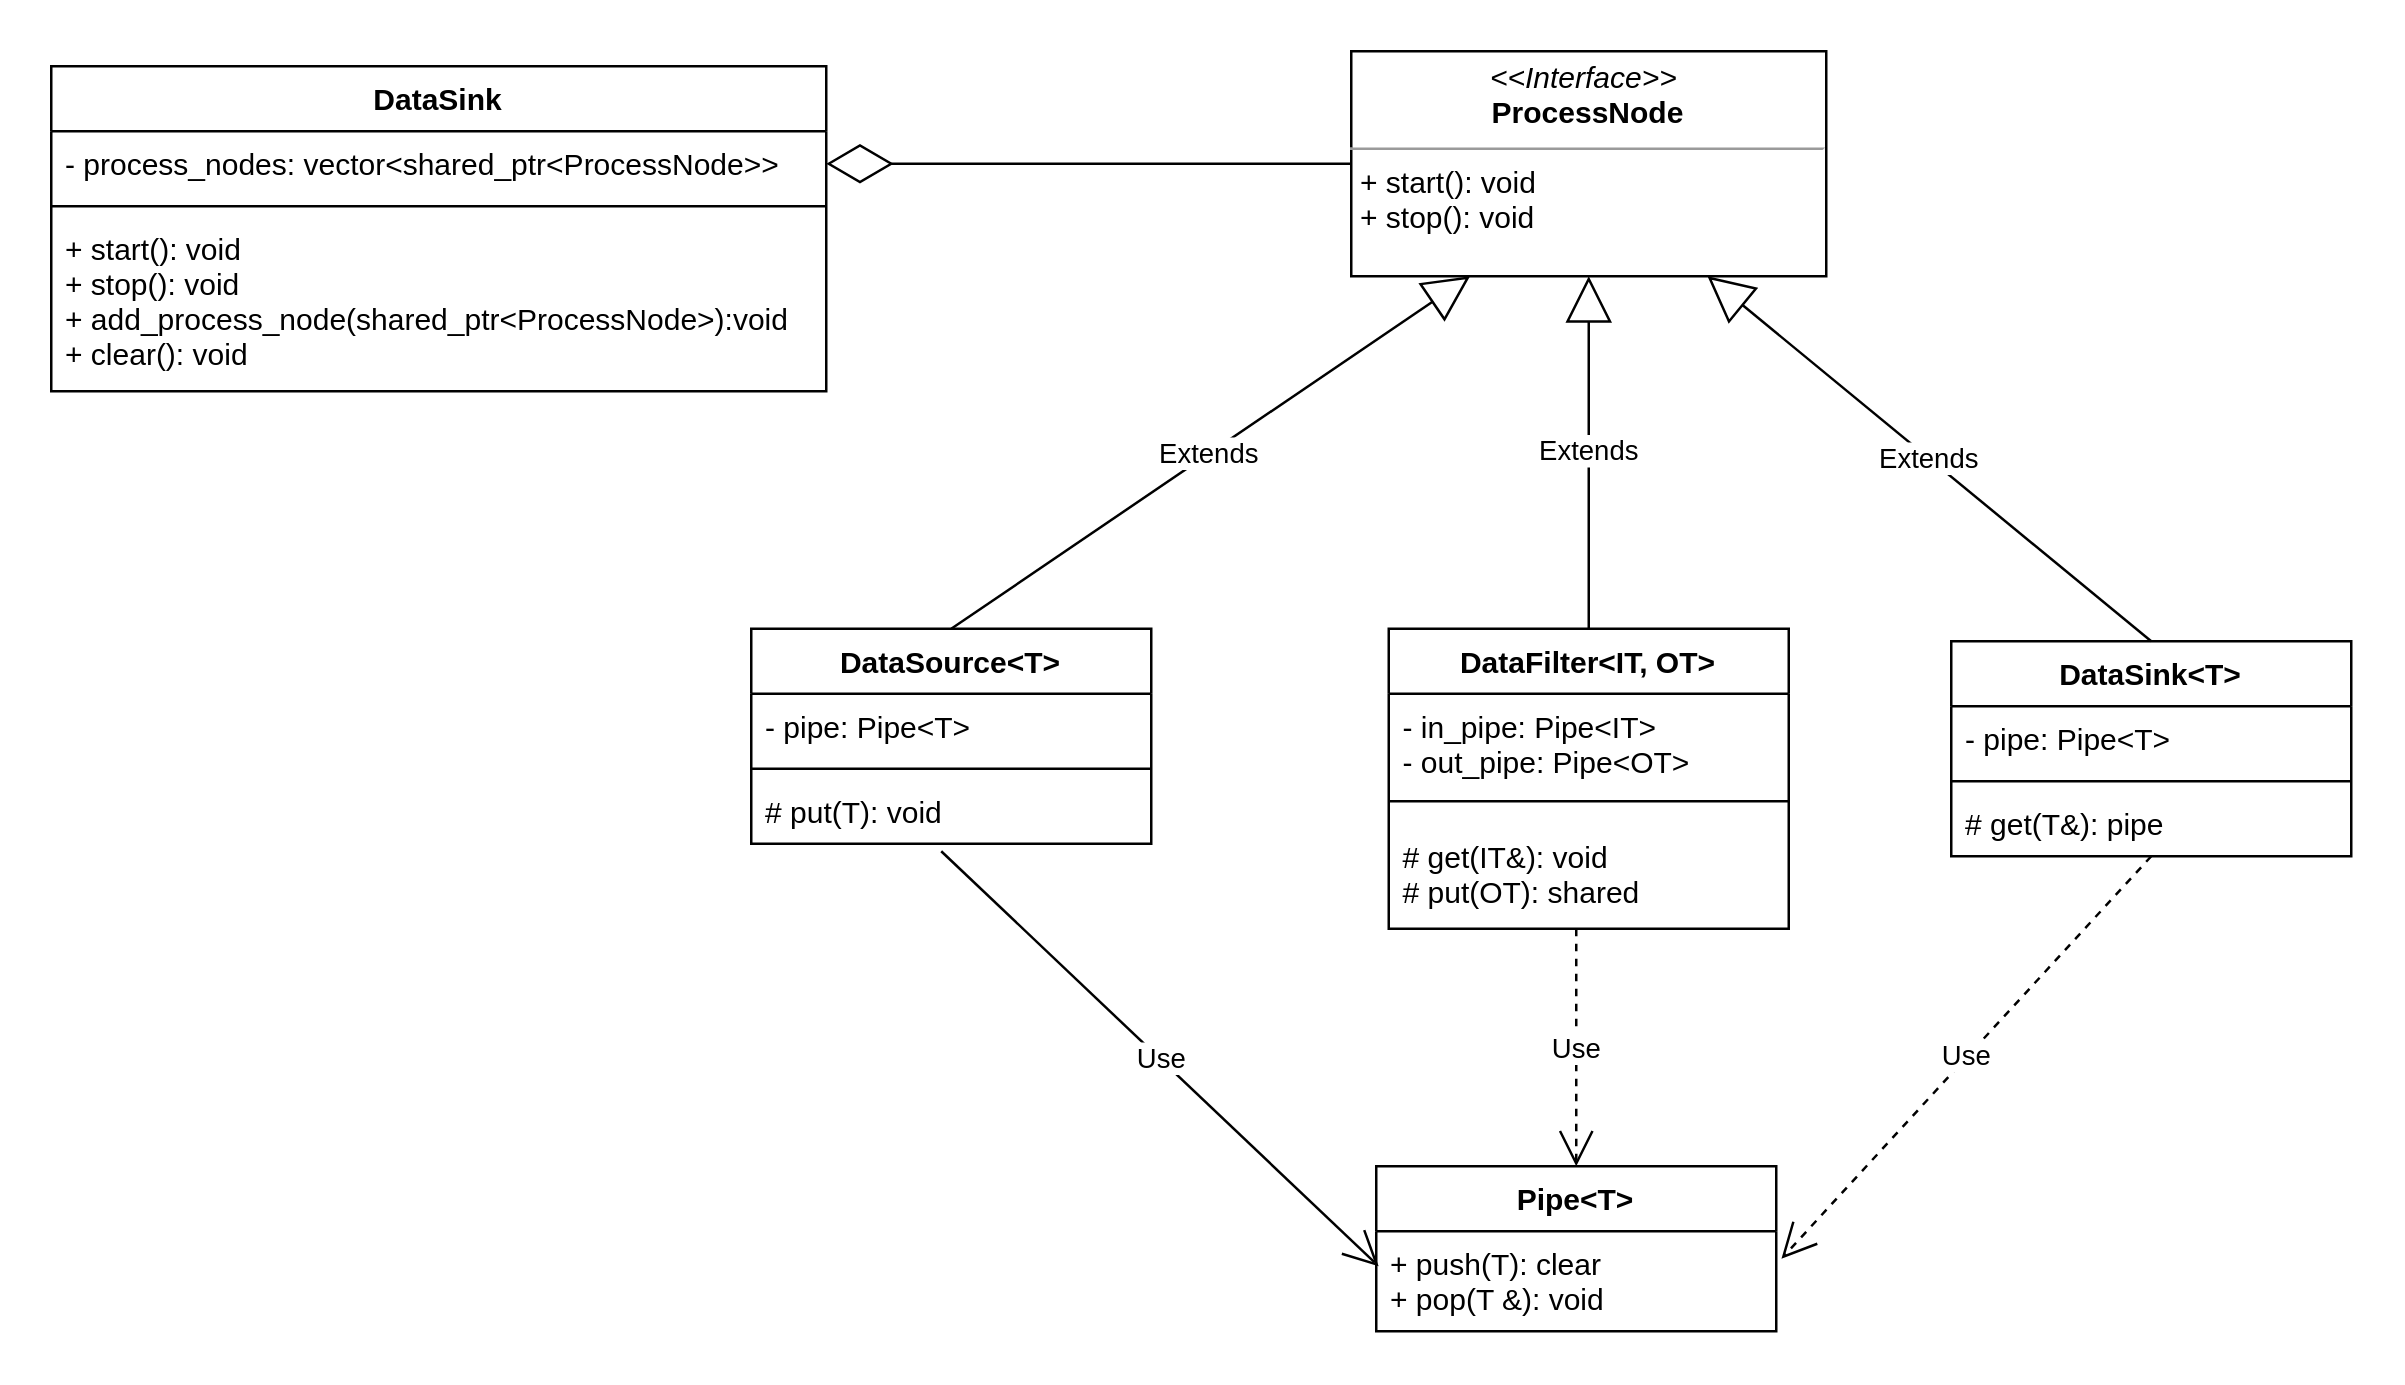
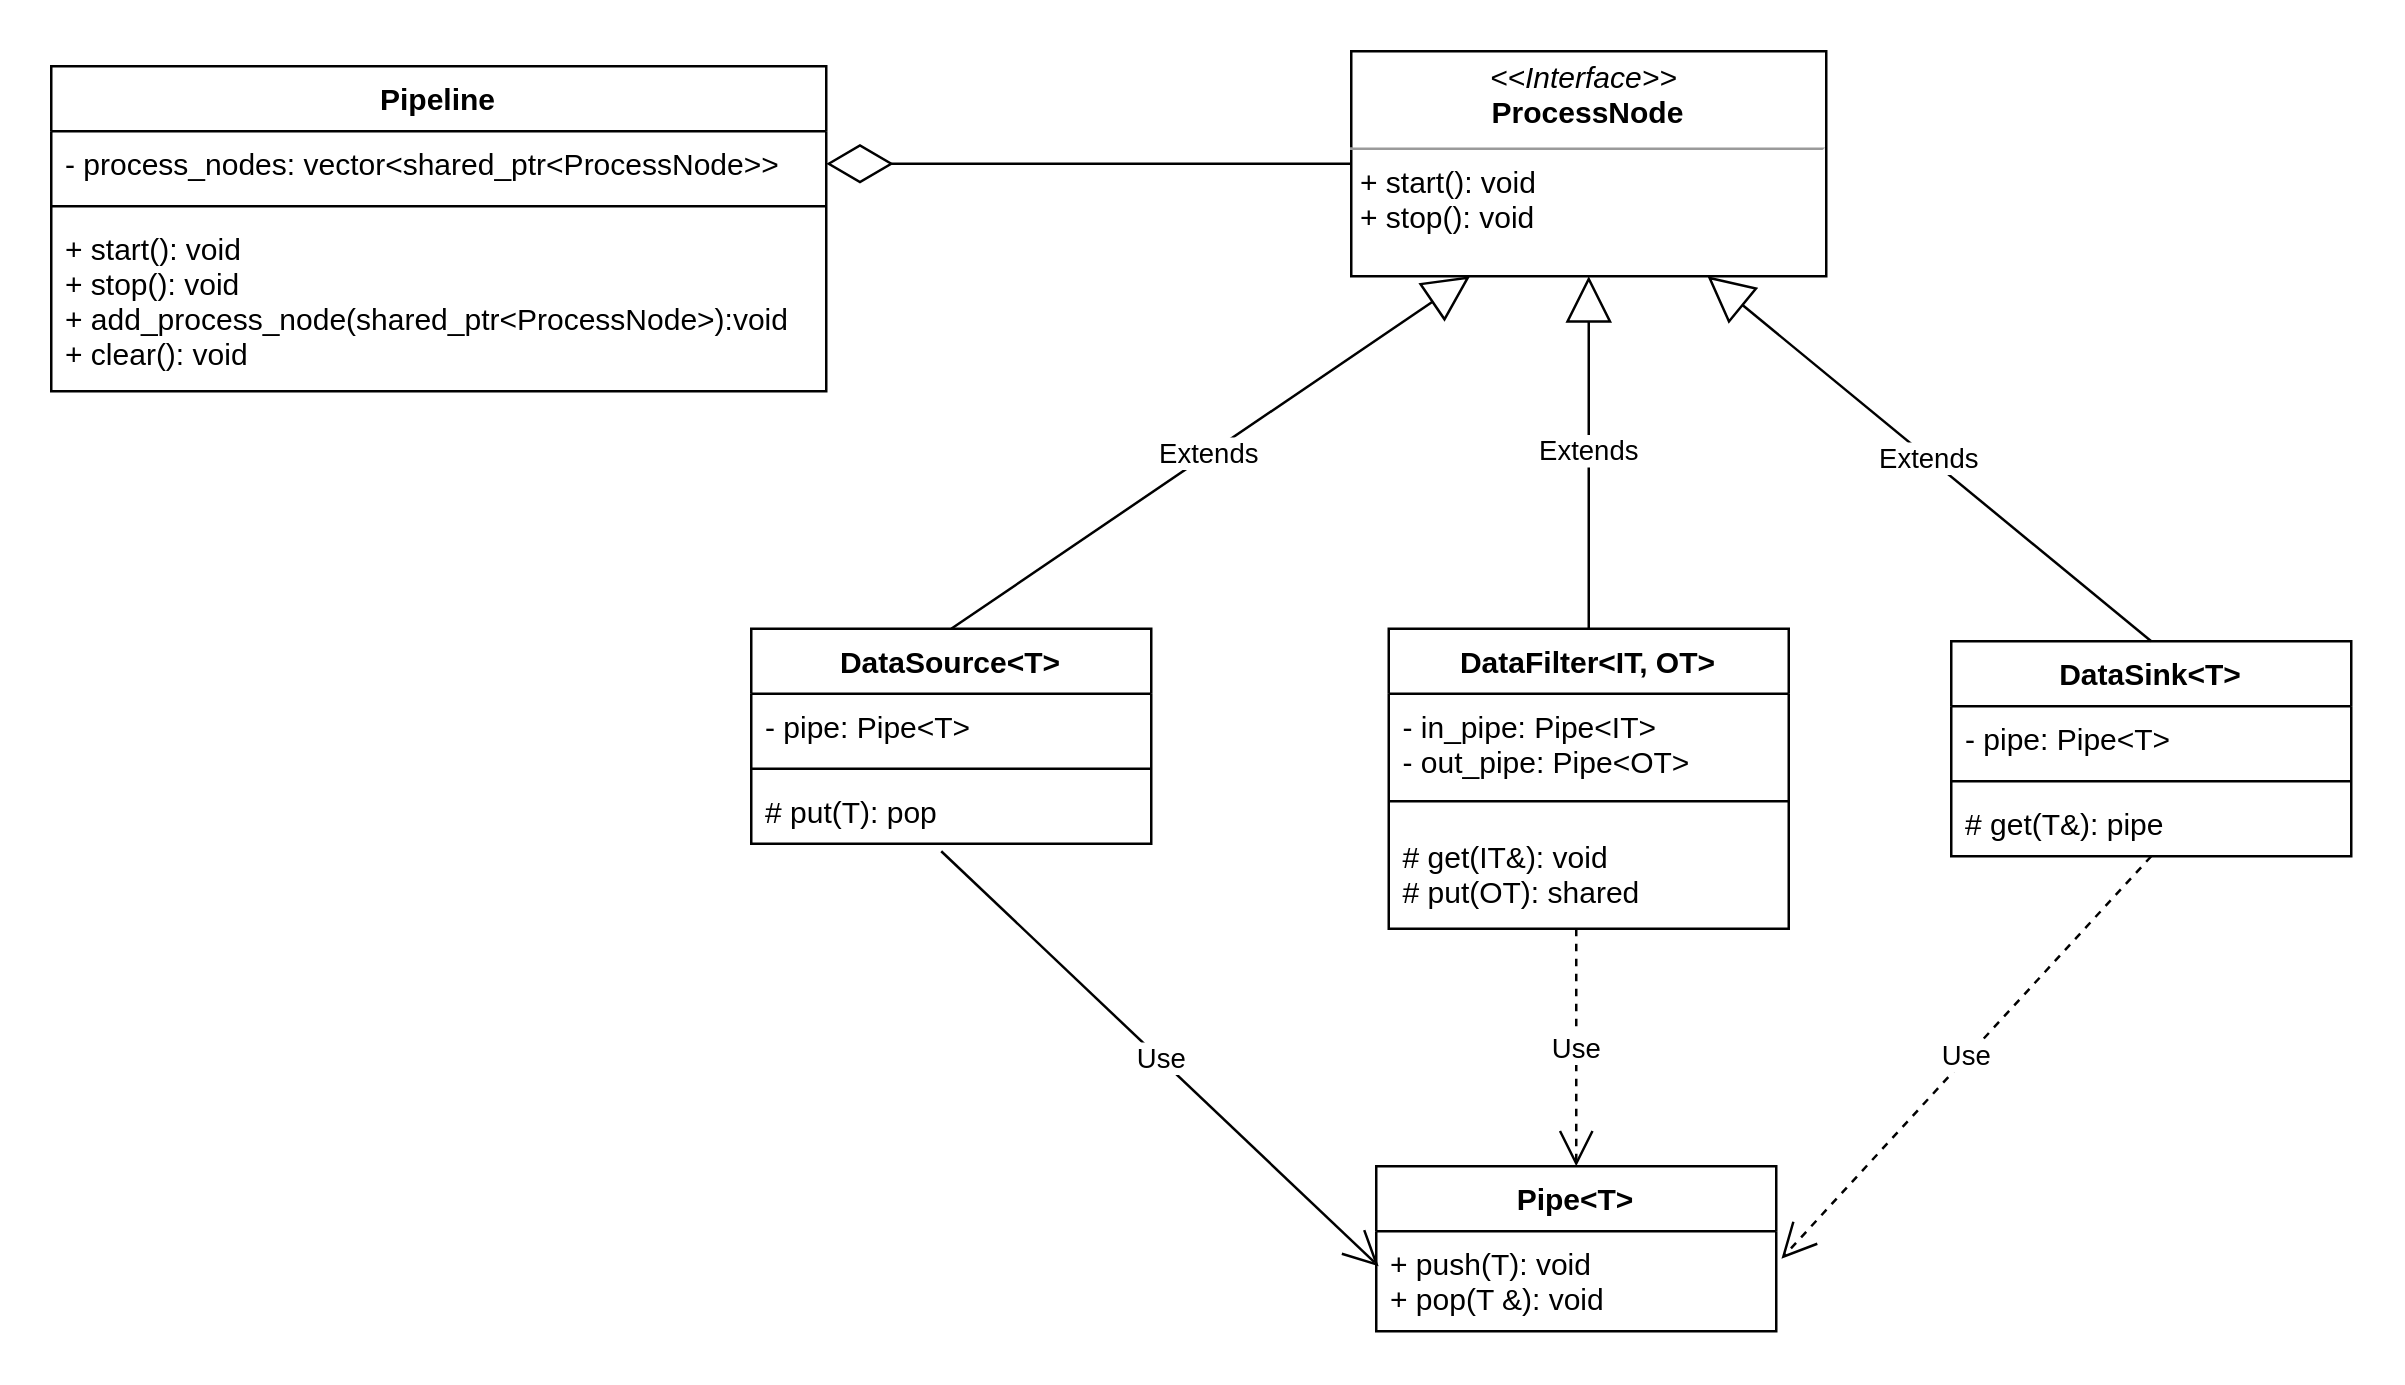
(438, 100) -> (438, 100)
(867, 813) -> (863, 813)
(1509, 1265) -> (1500, 1265)
